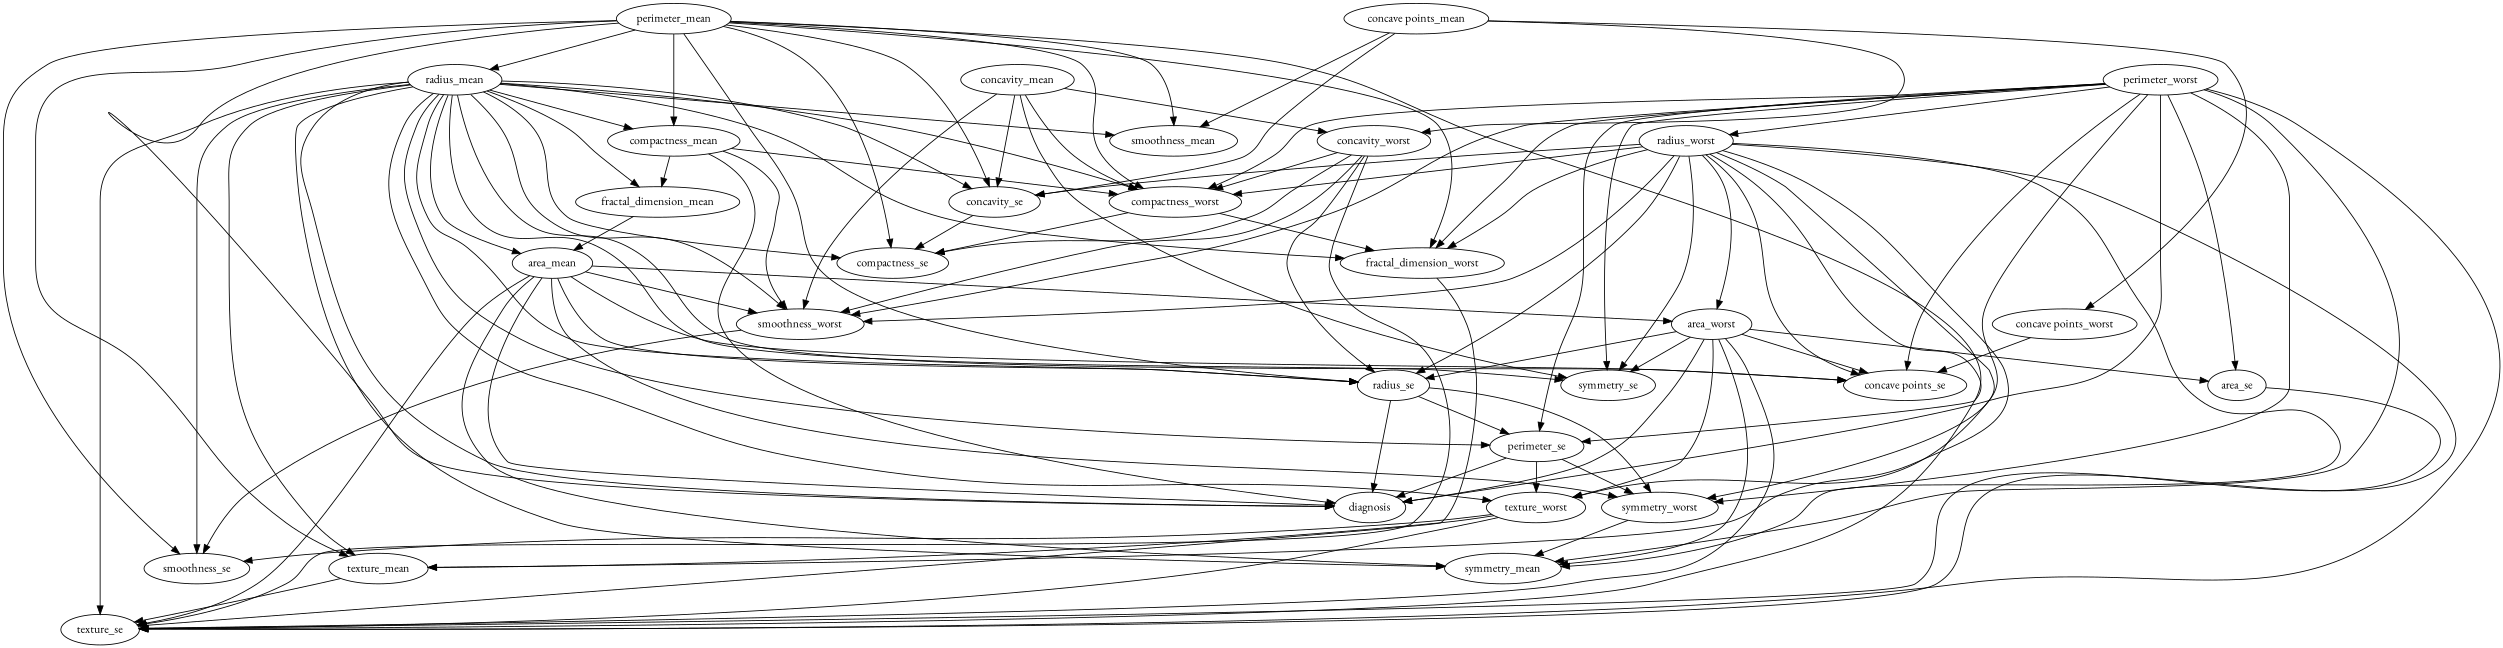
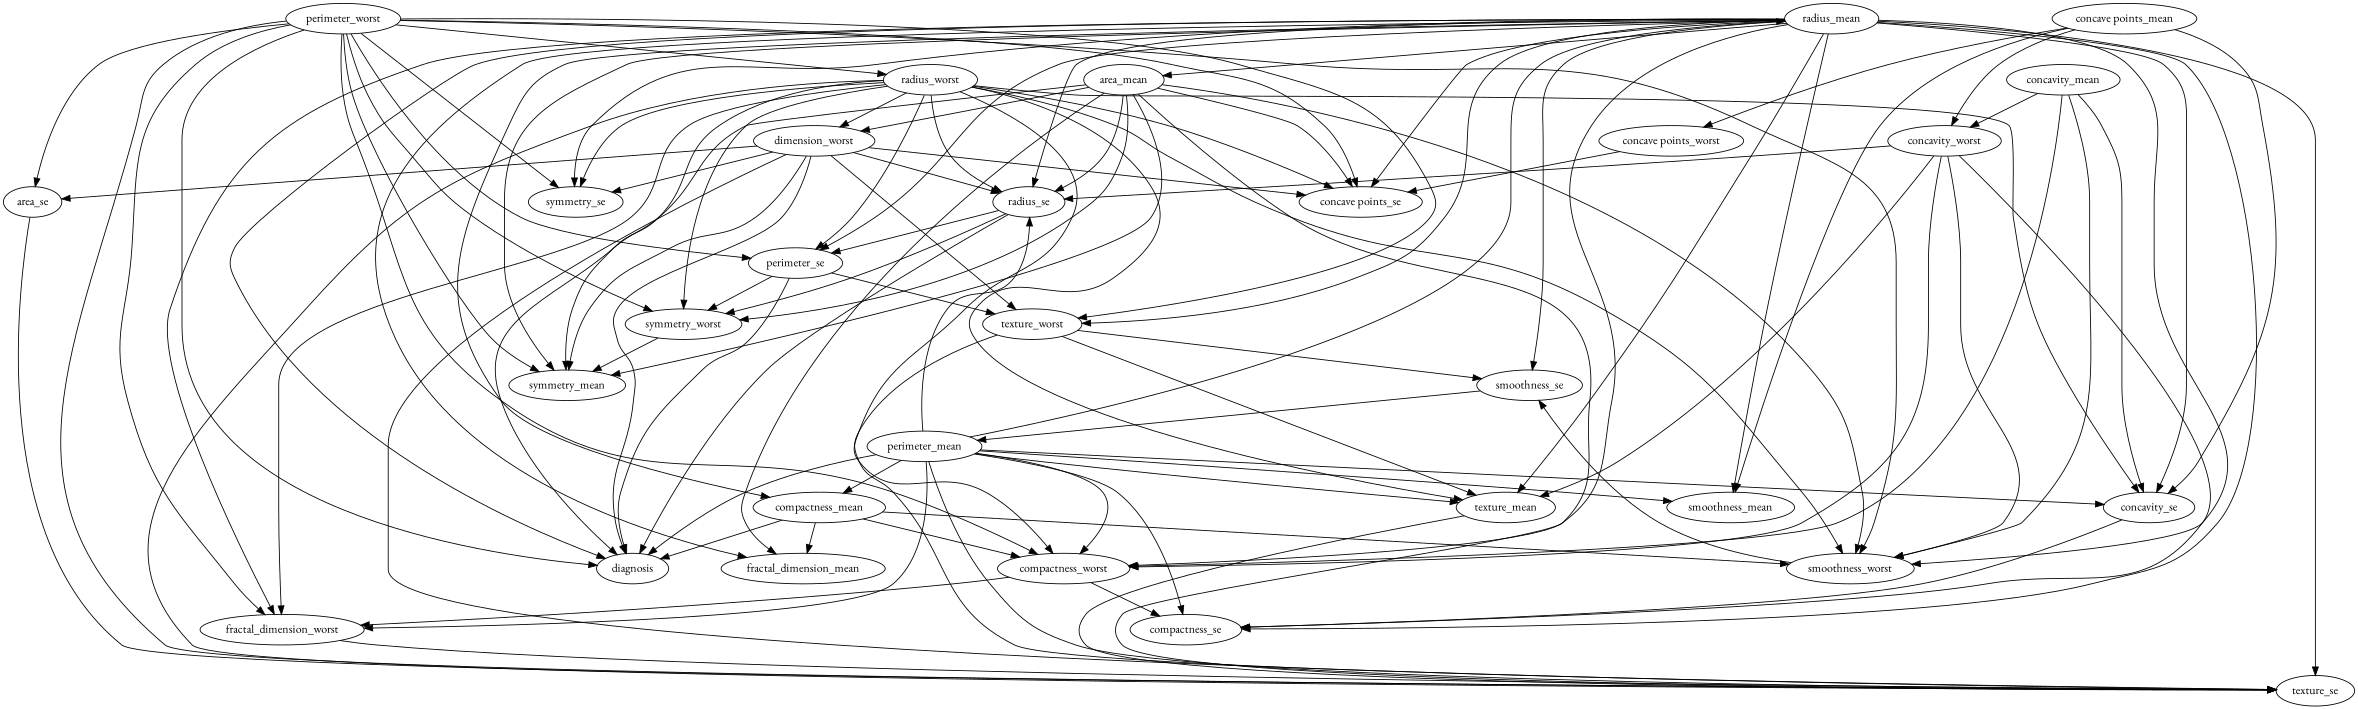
(55, 62) -> (1233, 415)
(618, 225) -> (882, 280)
(1252, 291) -> none
(1712, 324) -> (814, 141)
(1076, 544) -> (1770, 340)
